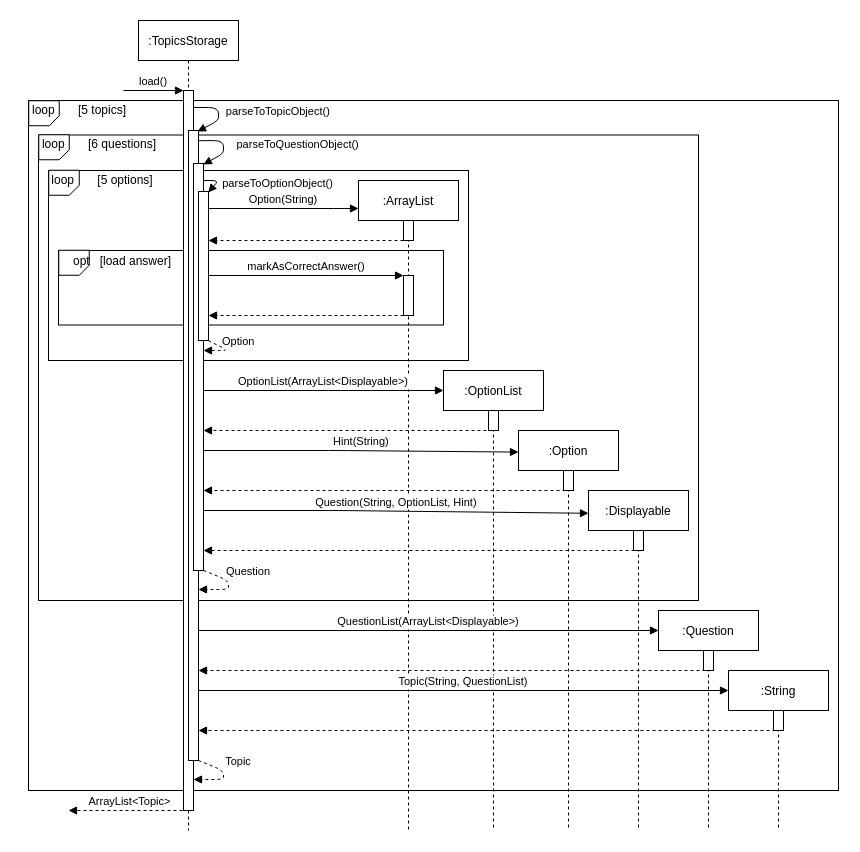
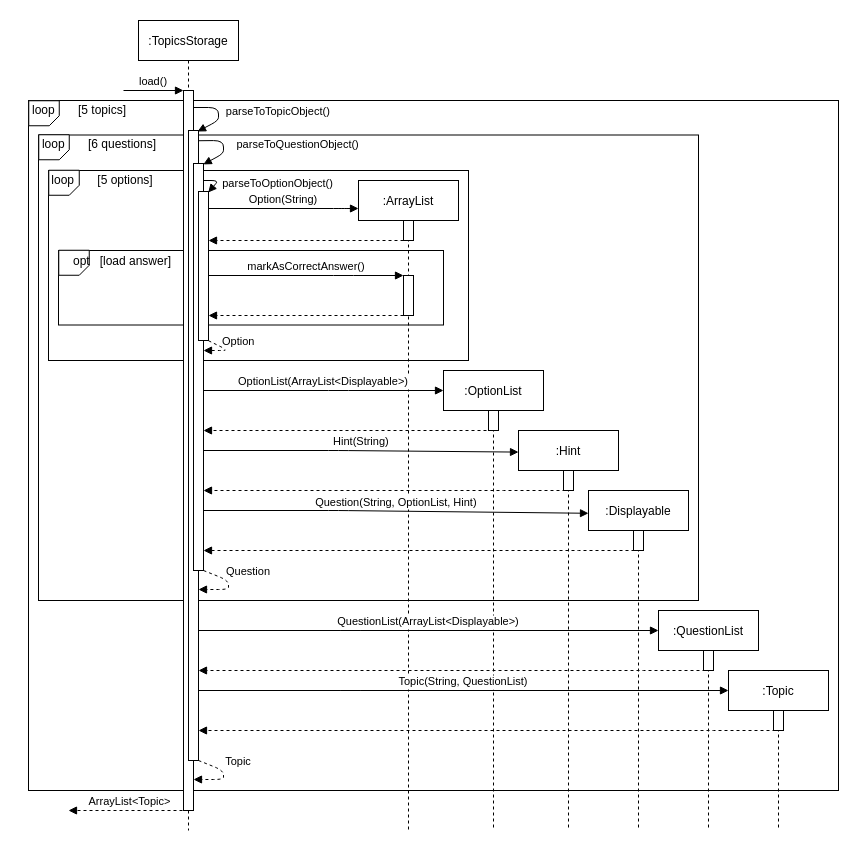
(568, 451) -> (568, 451)
(708, 631) -> (708, 631)
(778, 691) -> (778, 691)
